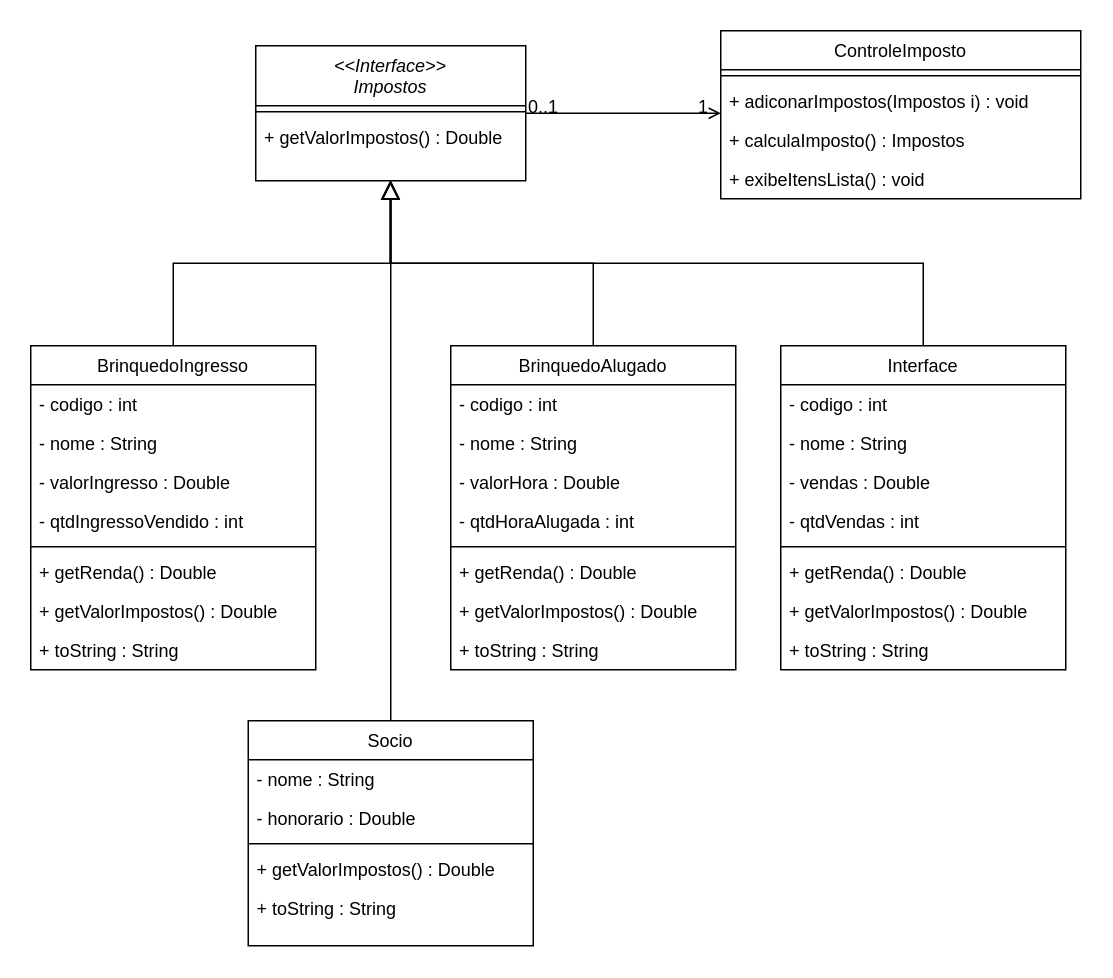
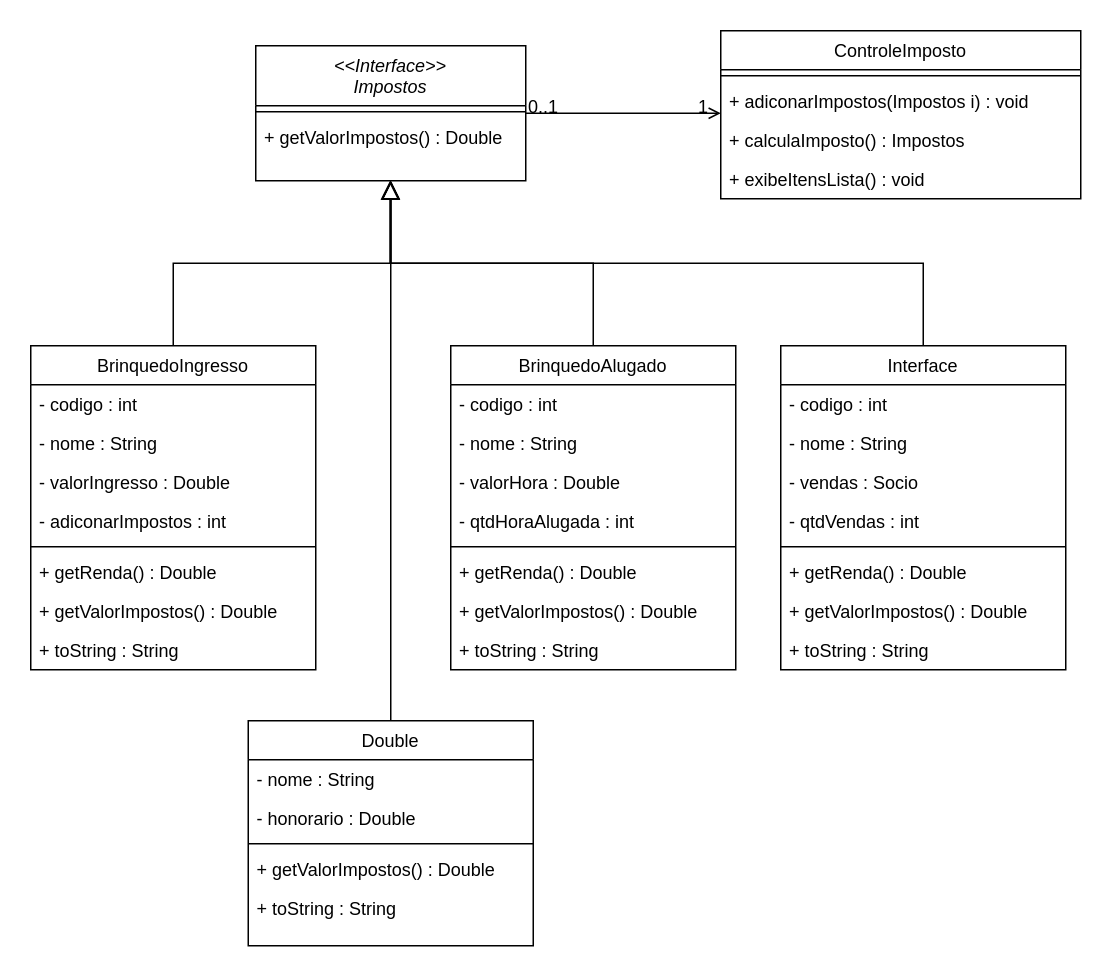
(863, 483) -> (858, 483)
(156, 522) -> (146, 522)
(390, 741) -> (390, 741)
